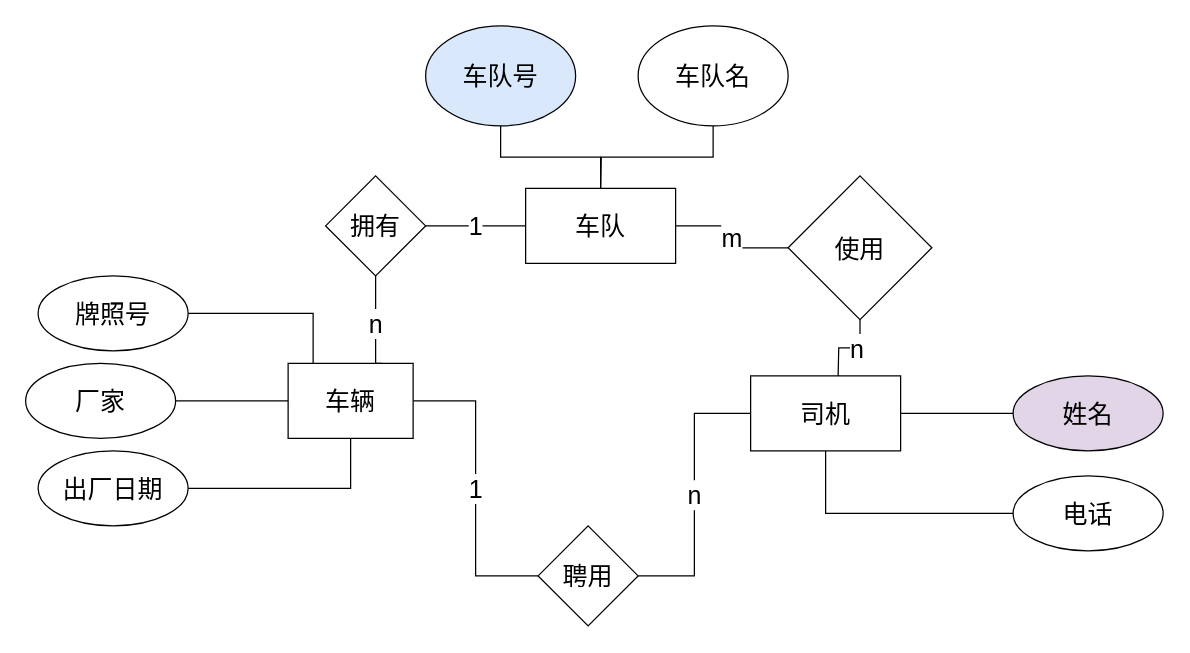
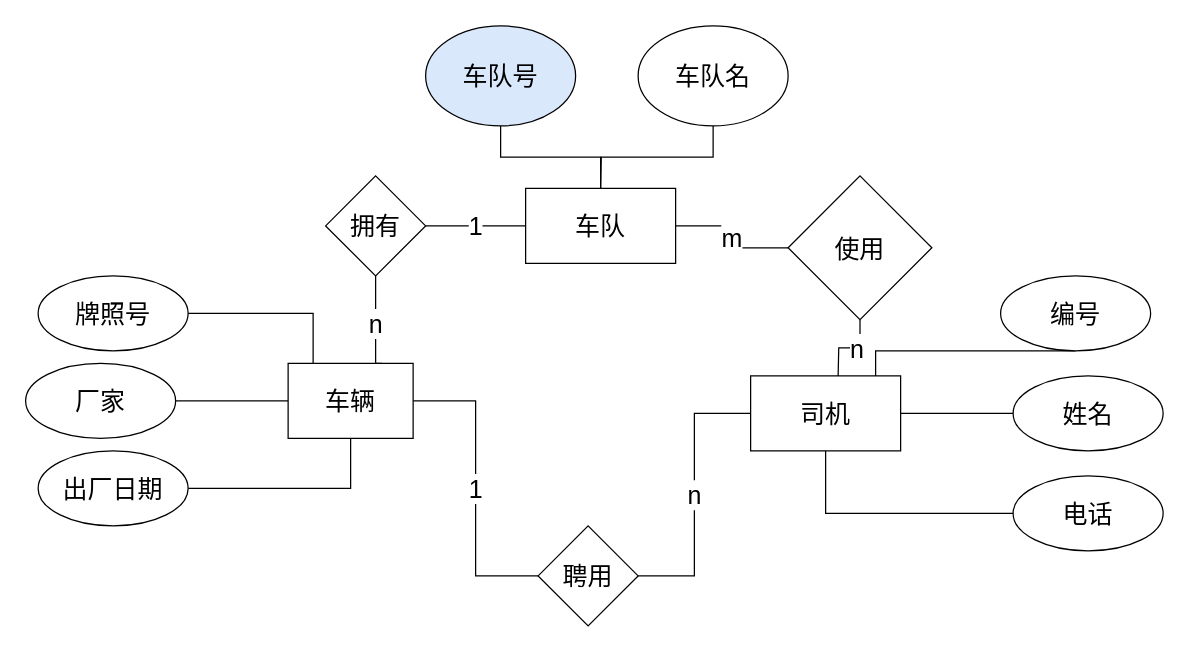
none -> (1076, 313)
none -> (964, 351)
(1088, 413) -> (1088, 413)
